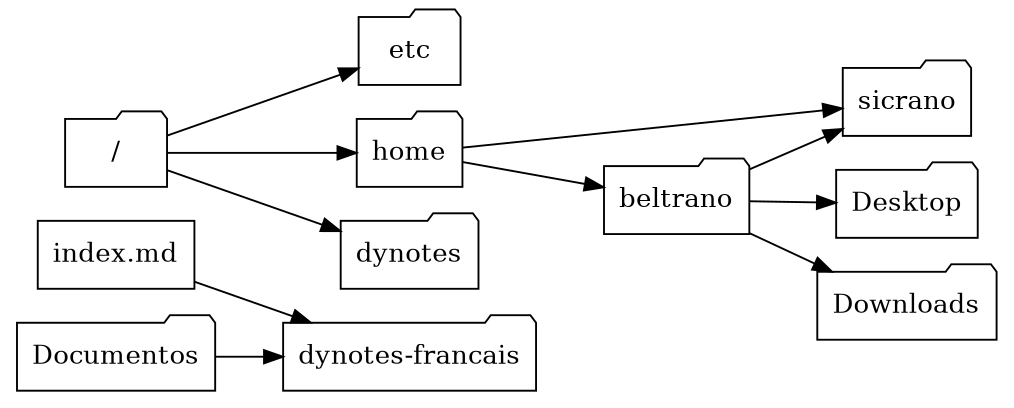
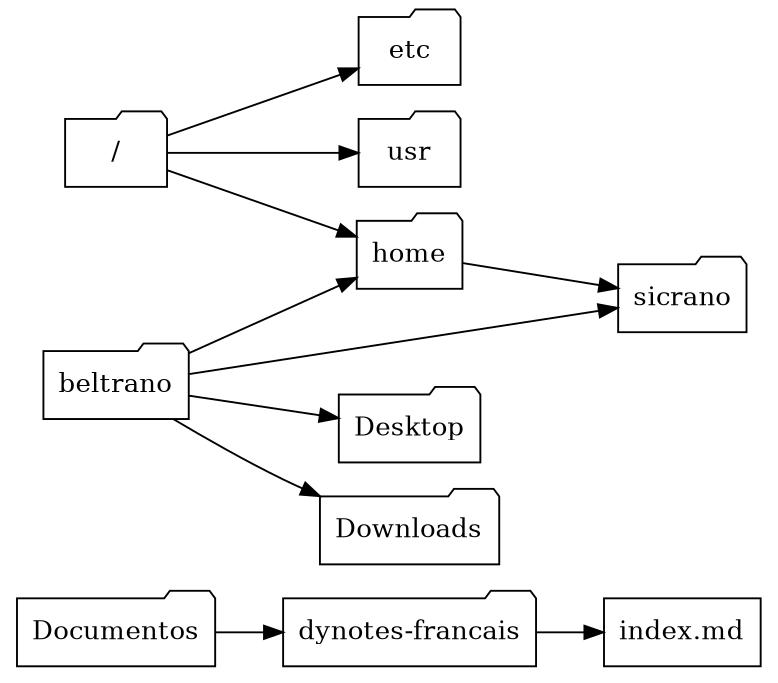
(524, 173) -> (264, 319)
(410, 255) -> (410, 153)
(244, 299) -> (560, 632)
